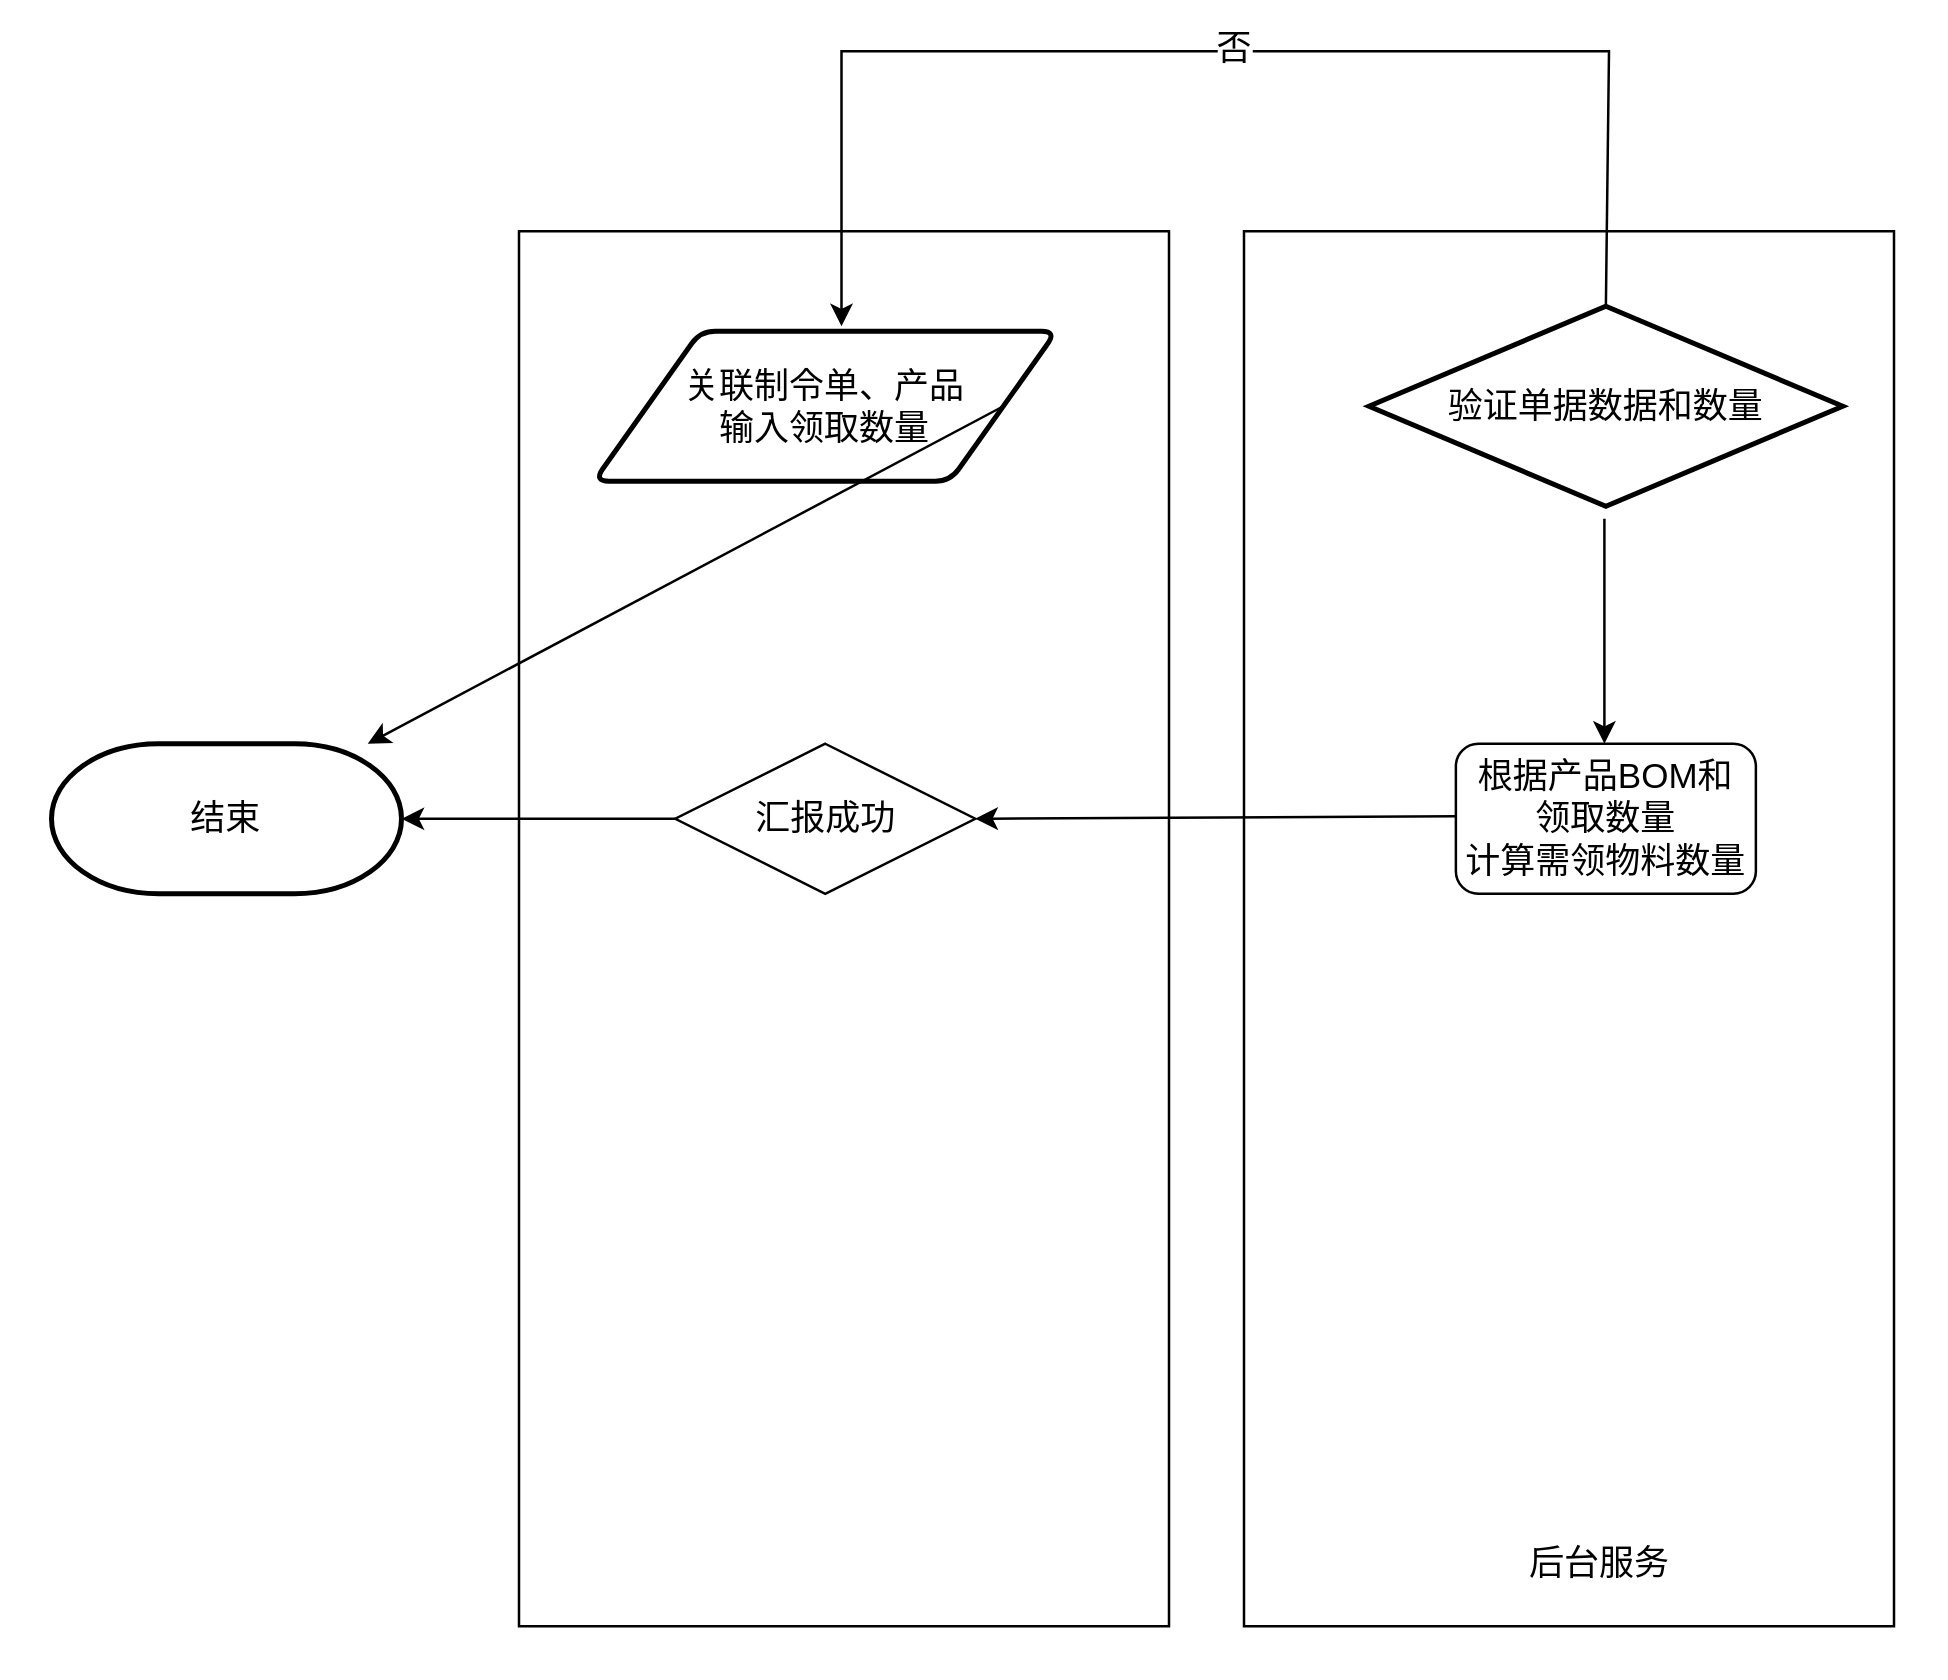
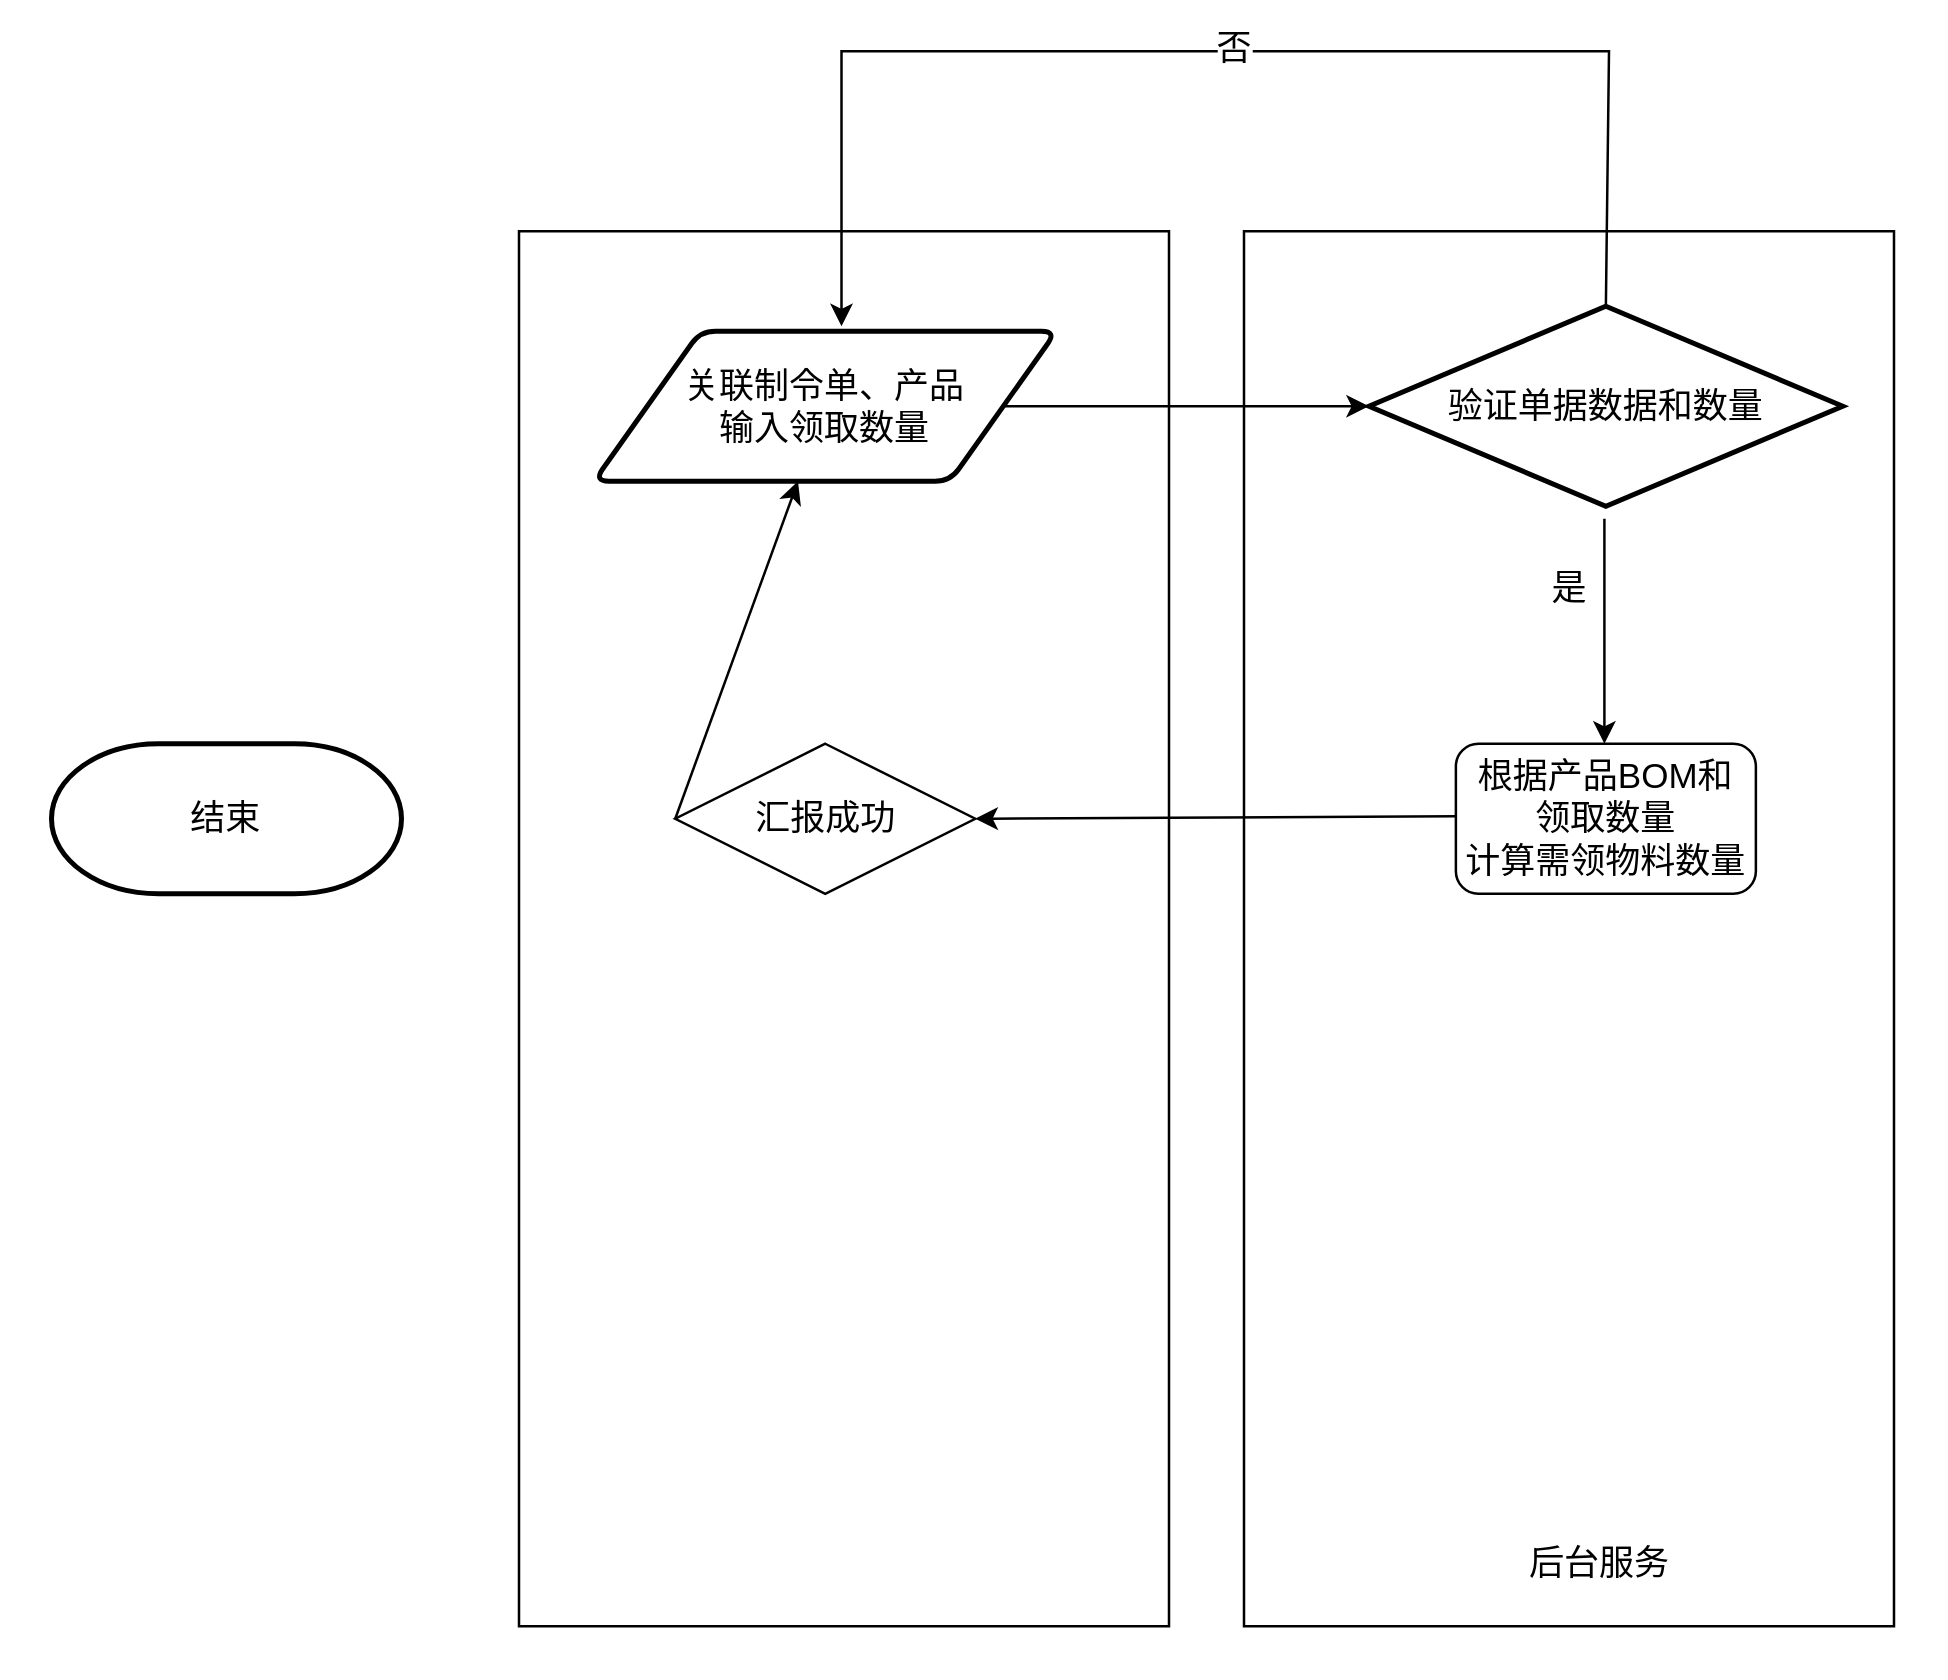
none -> (1569, 589)
(656, 591) -> (1077, 406)
(606, 819) -> (728, 674)
